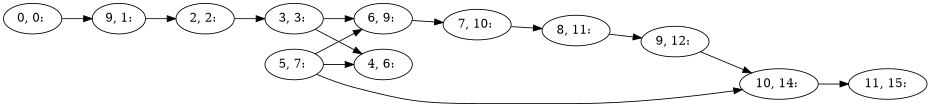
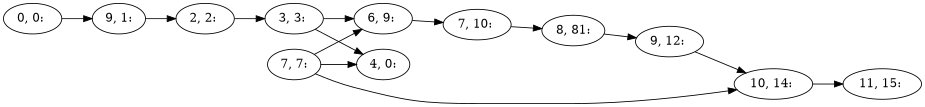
(576, 31) -> (573, 31)
(294, 64) -> (294, 64)
(383, 64) -> (383, 64)
